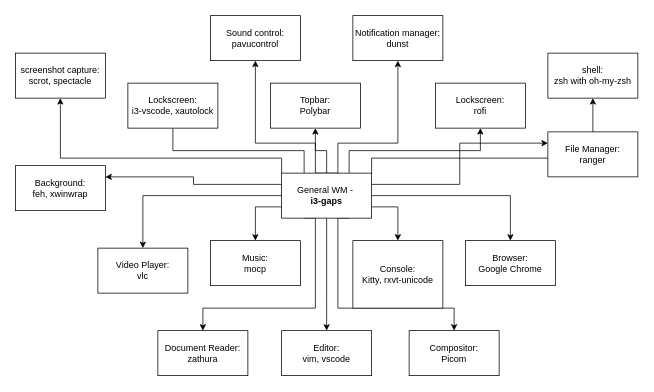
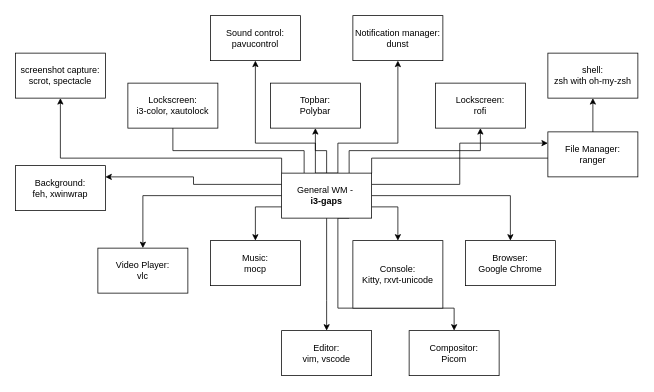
(173, 105) -> (173, 105)
(315, 263) -> none
(203, 353) -> none
